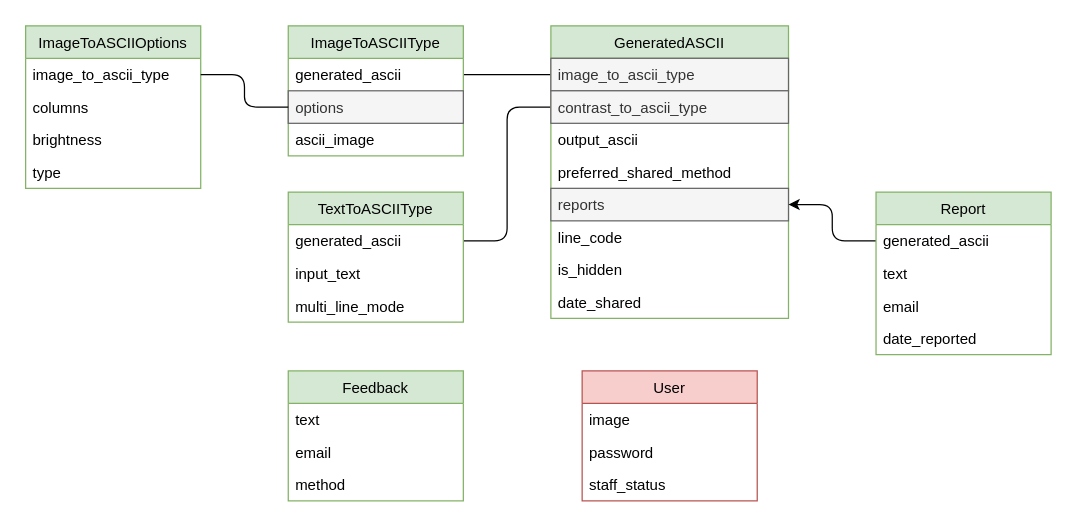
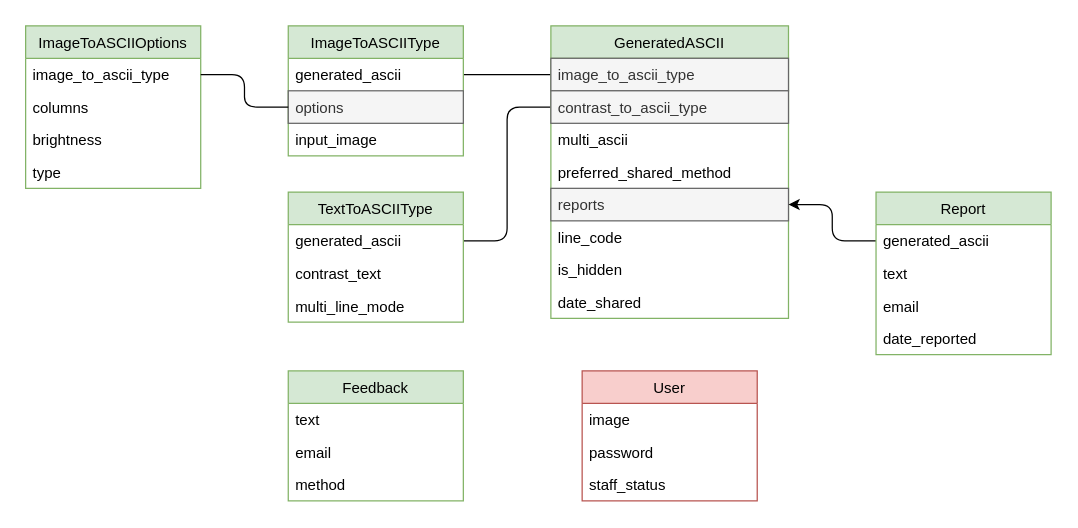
(335, 140) -> (337, 140)
(604, 140) -> (596, 140)
(335, 274) -> (350, 274)
